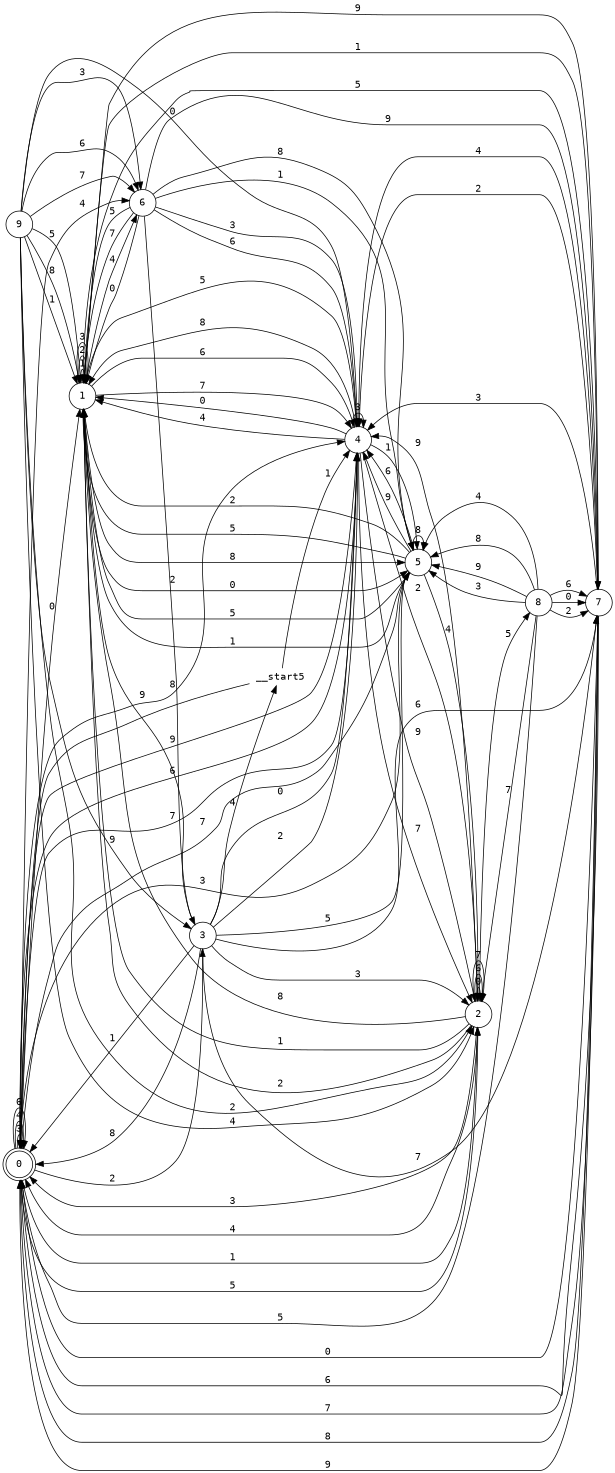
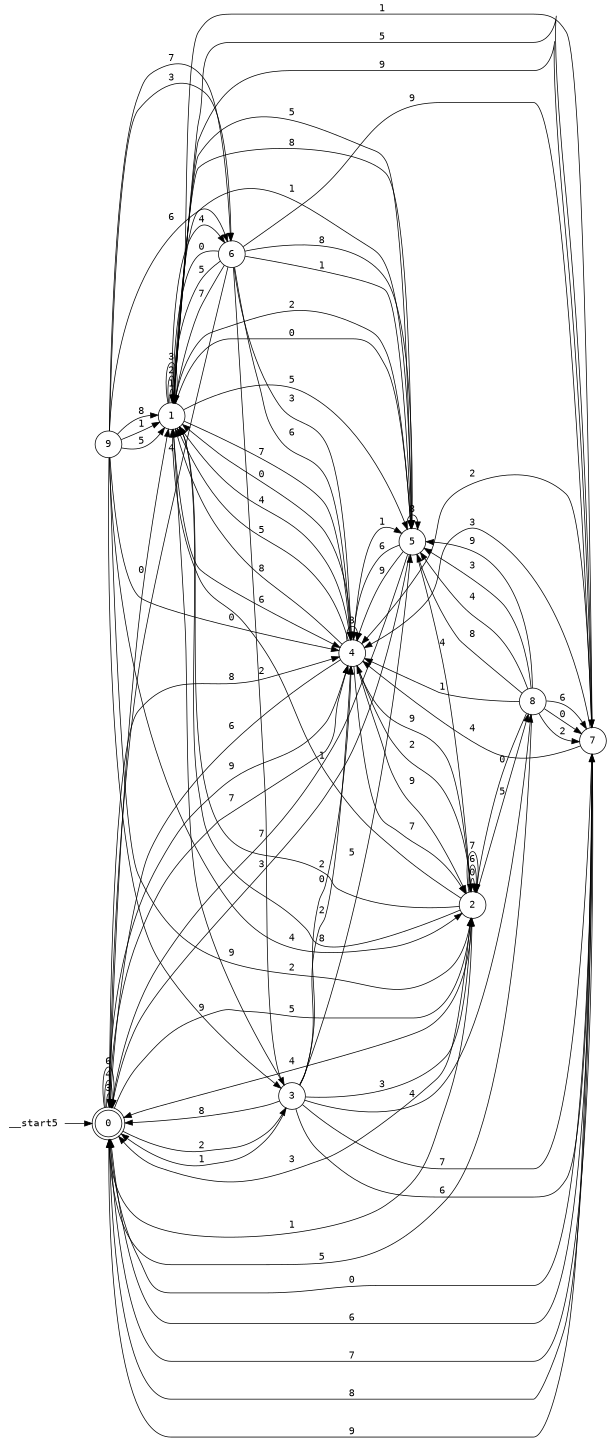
(305, 554) -> (442, 693)
(28, 679) -> (141, 658)
(509, 790) -> (503, 760)
(236, 807) -> (487, 980)
